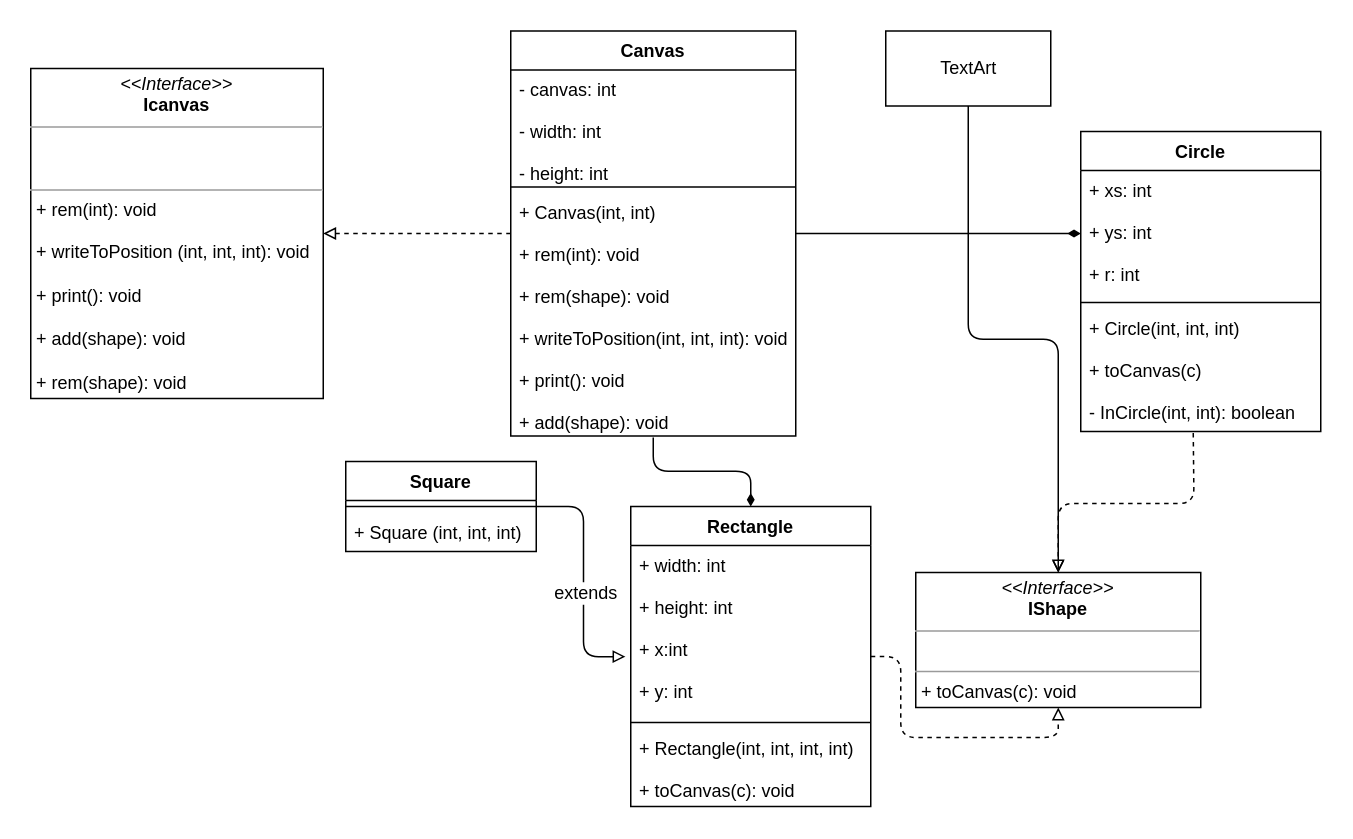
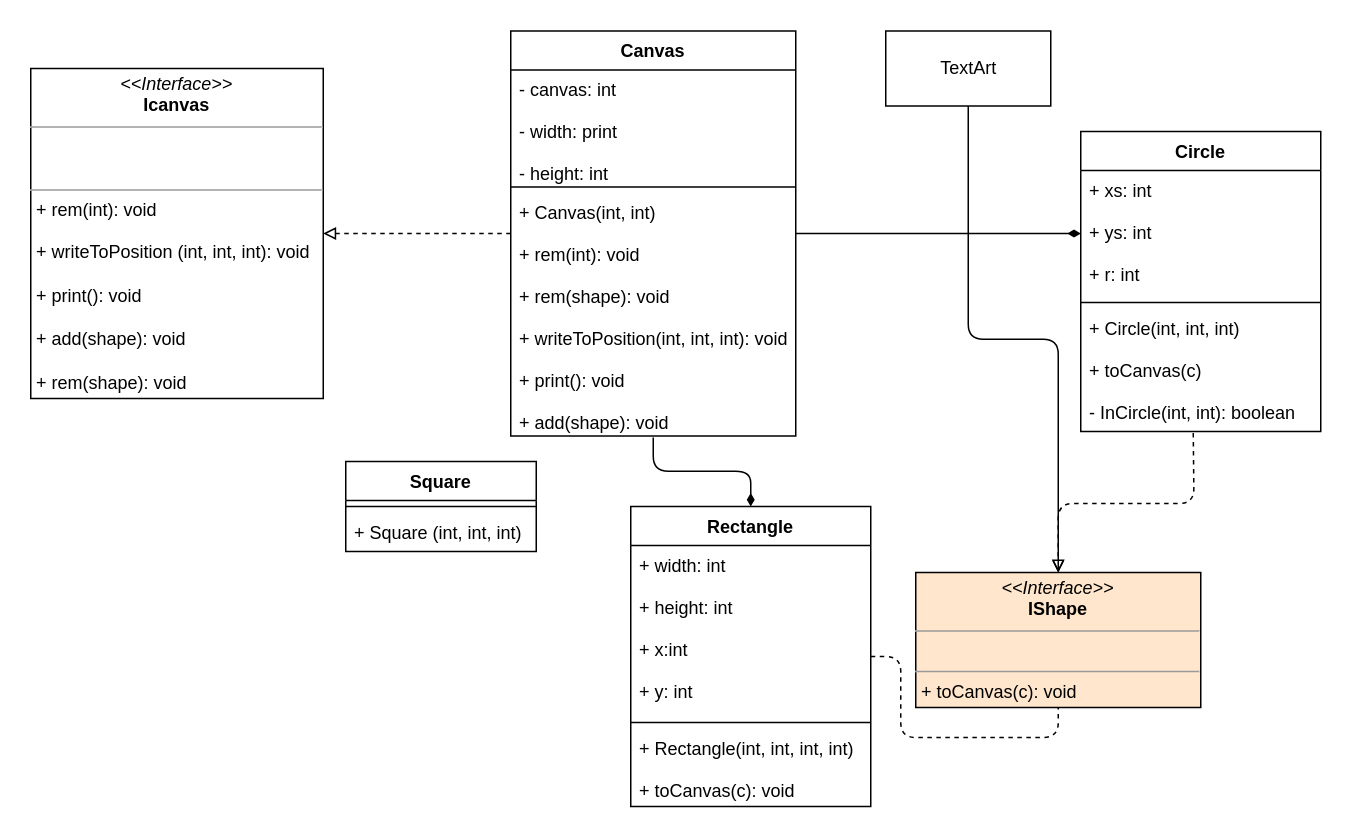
(575, 90) -> (575, 90)
(584, 573) -> none
(1058, 640) -> (1058, 640)
(1058, 728) -> (1058, 722)
